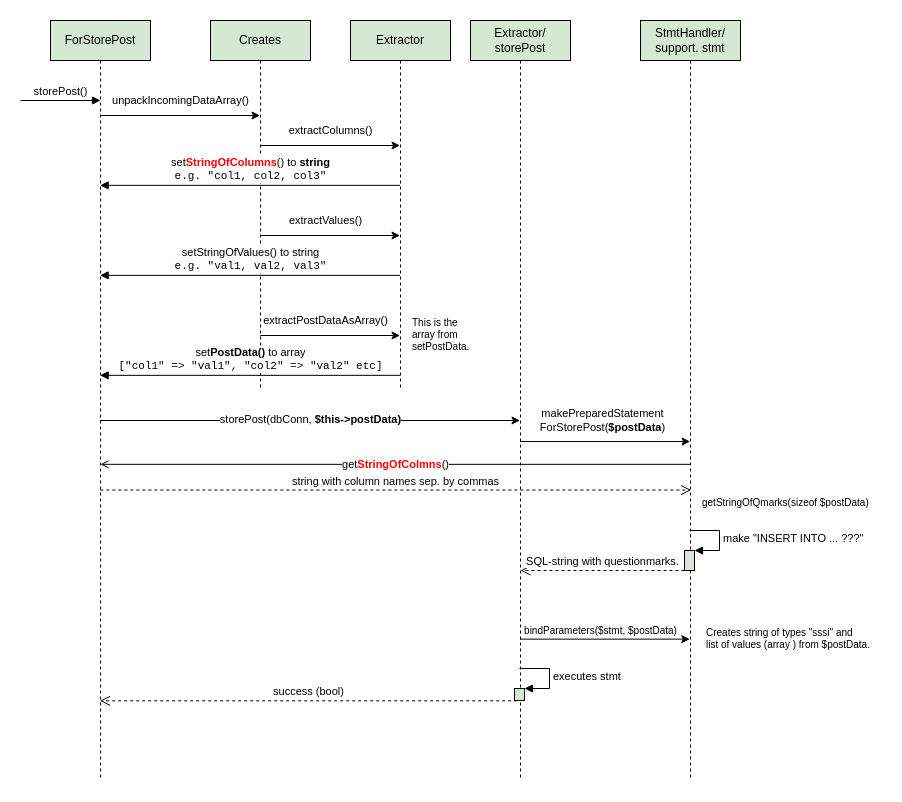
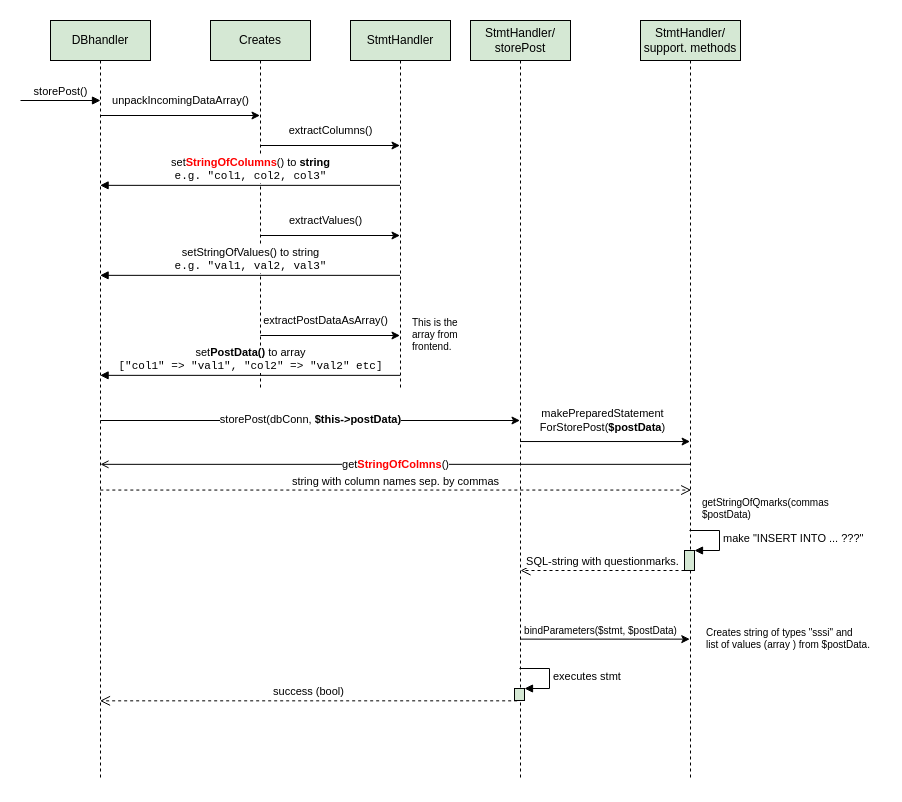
(101, 41) -> (101, 41)
(401, 41) -> (401, 41)
(521, 41) -> (521, 41)
(691, 41) -> (691, 41)
(442, 342) -> (442, 336)
(792, 510) -> (792, 510)
